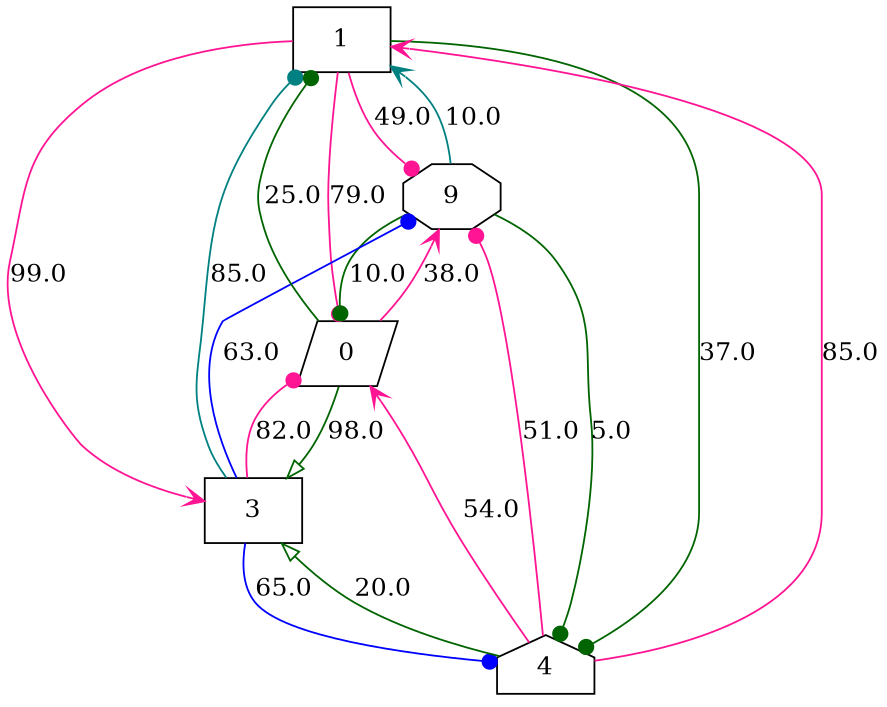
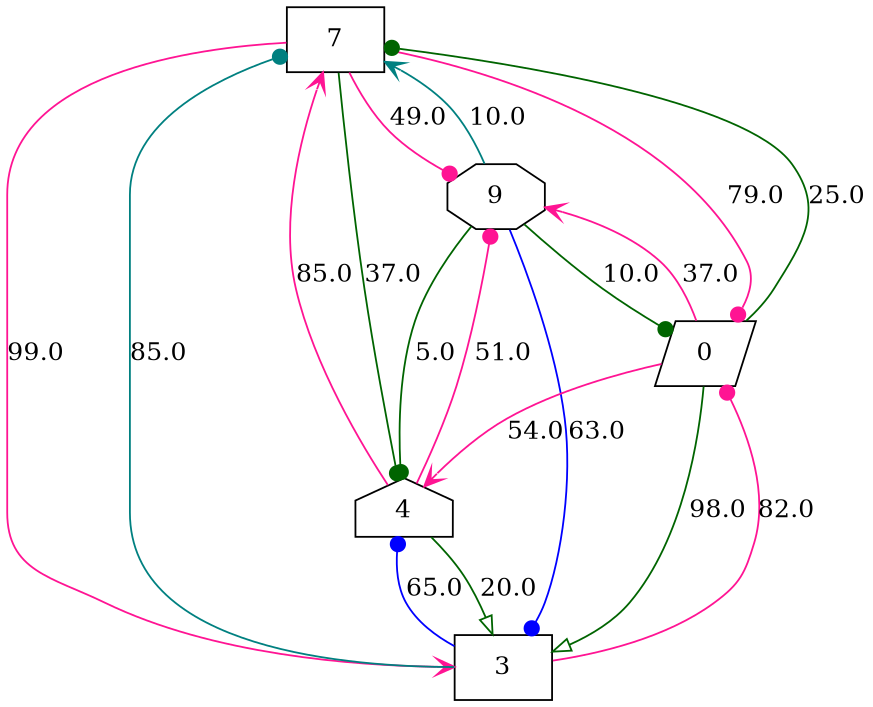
(342, 40) -> (336, 40)
(452, 275) -> (711, 275)
(240, 311) -> (565, 424)
(451, 524) -> (541, 402)
